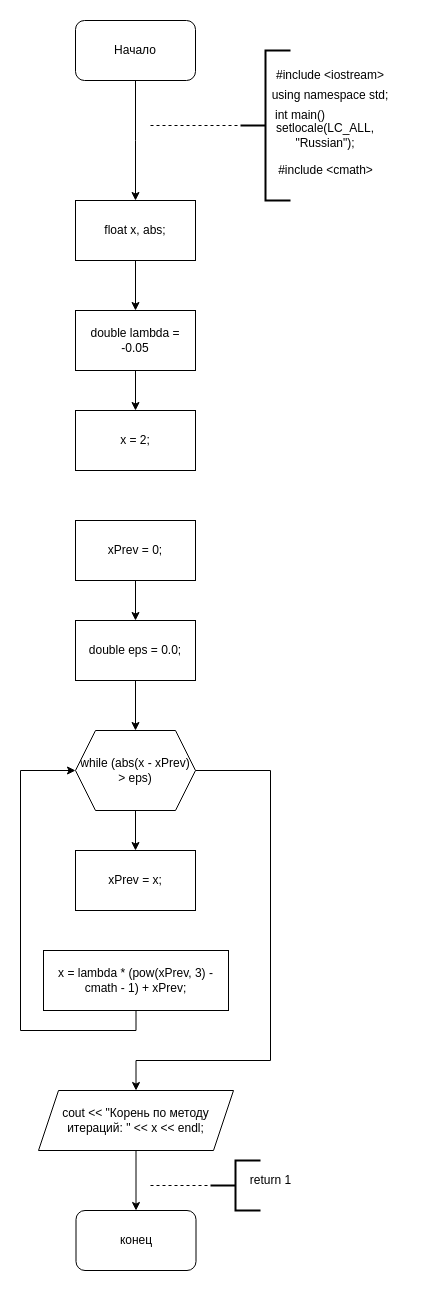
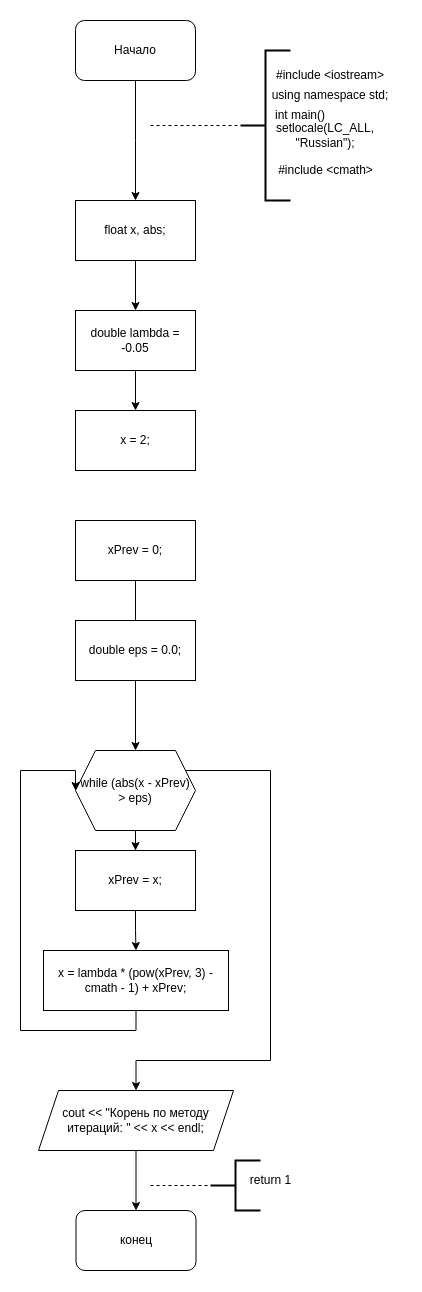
(136, 612) -> (136, 614)
(136, 771) -> (136, 791)
none -> (136, 927)
